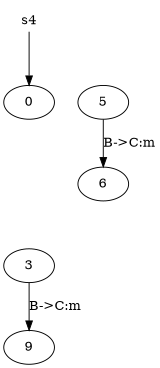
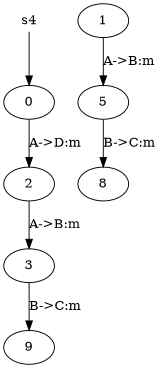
none -> (103, 21)
none -> (29, 184)
(103, 184) -> (103, 184)
